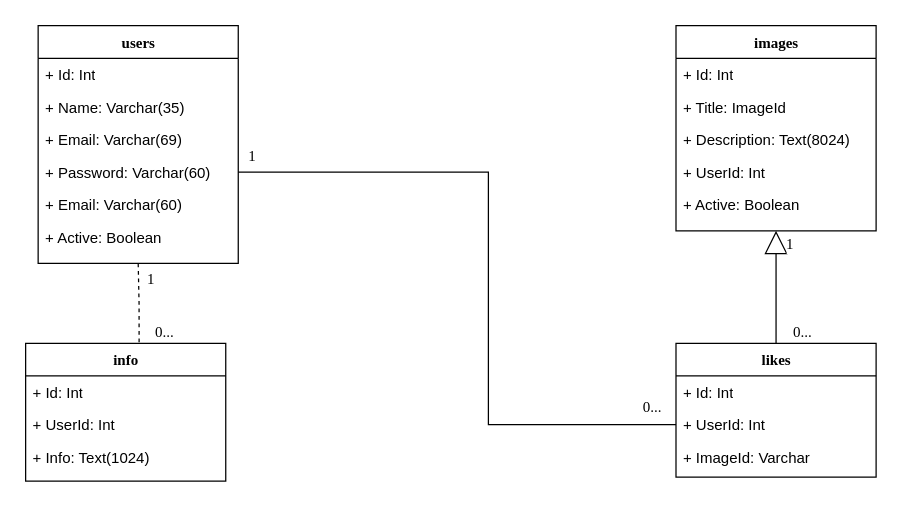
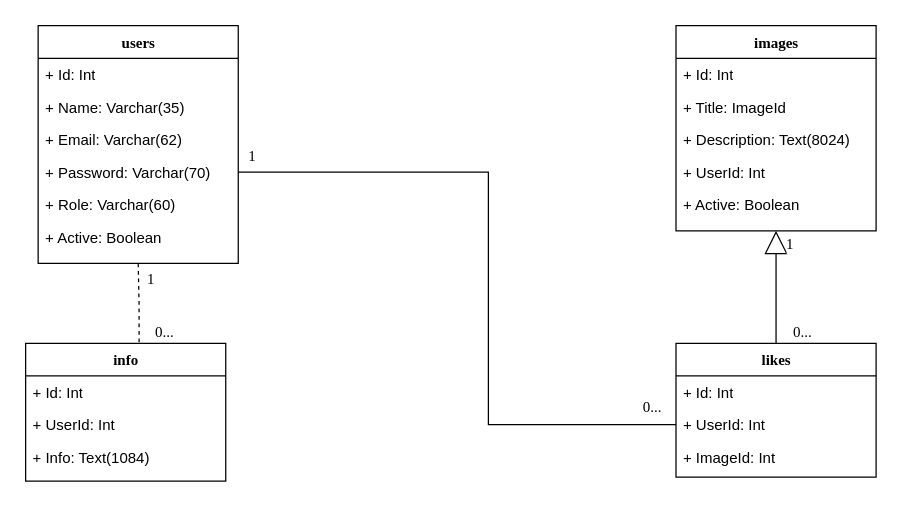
(120, 141) -> (120, 141)
(136, 173) -> (136, 173)
(120, 206) -> (118, 206)
(103, 458) -> (103, 458)
(753, 458) -> (736, 458)
